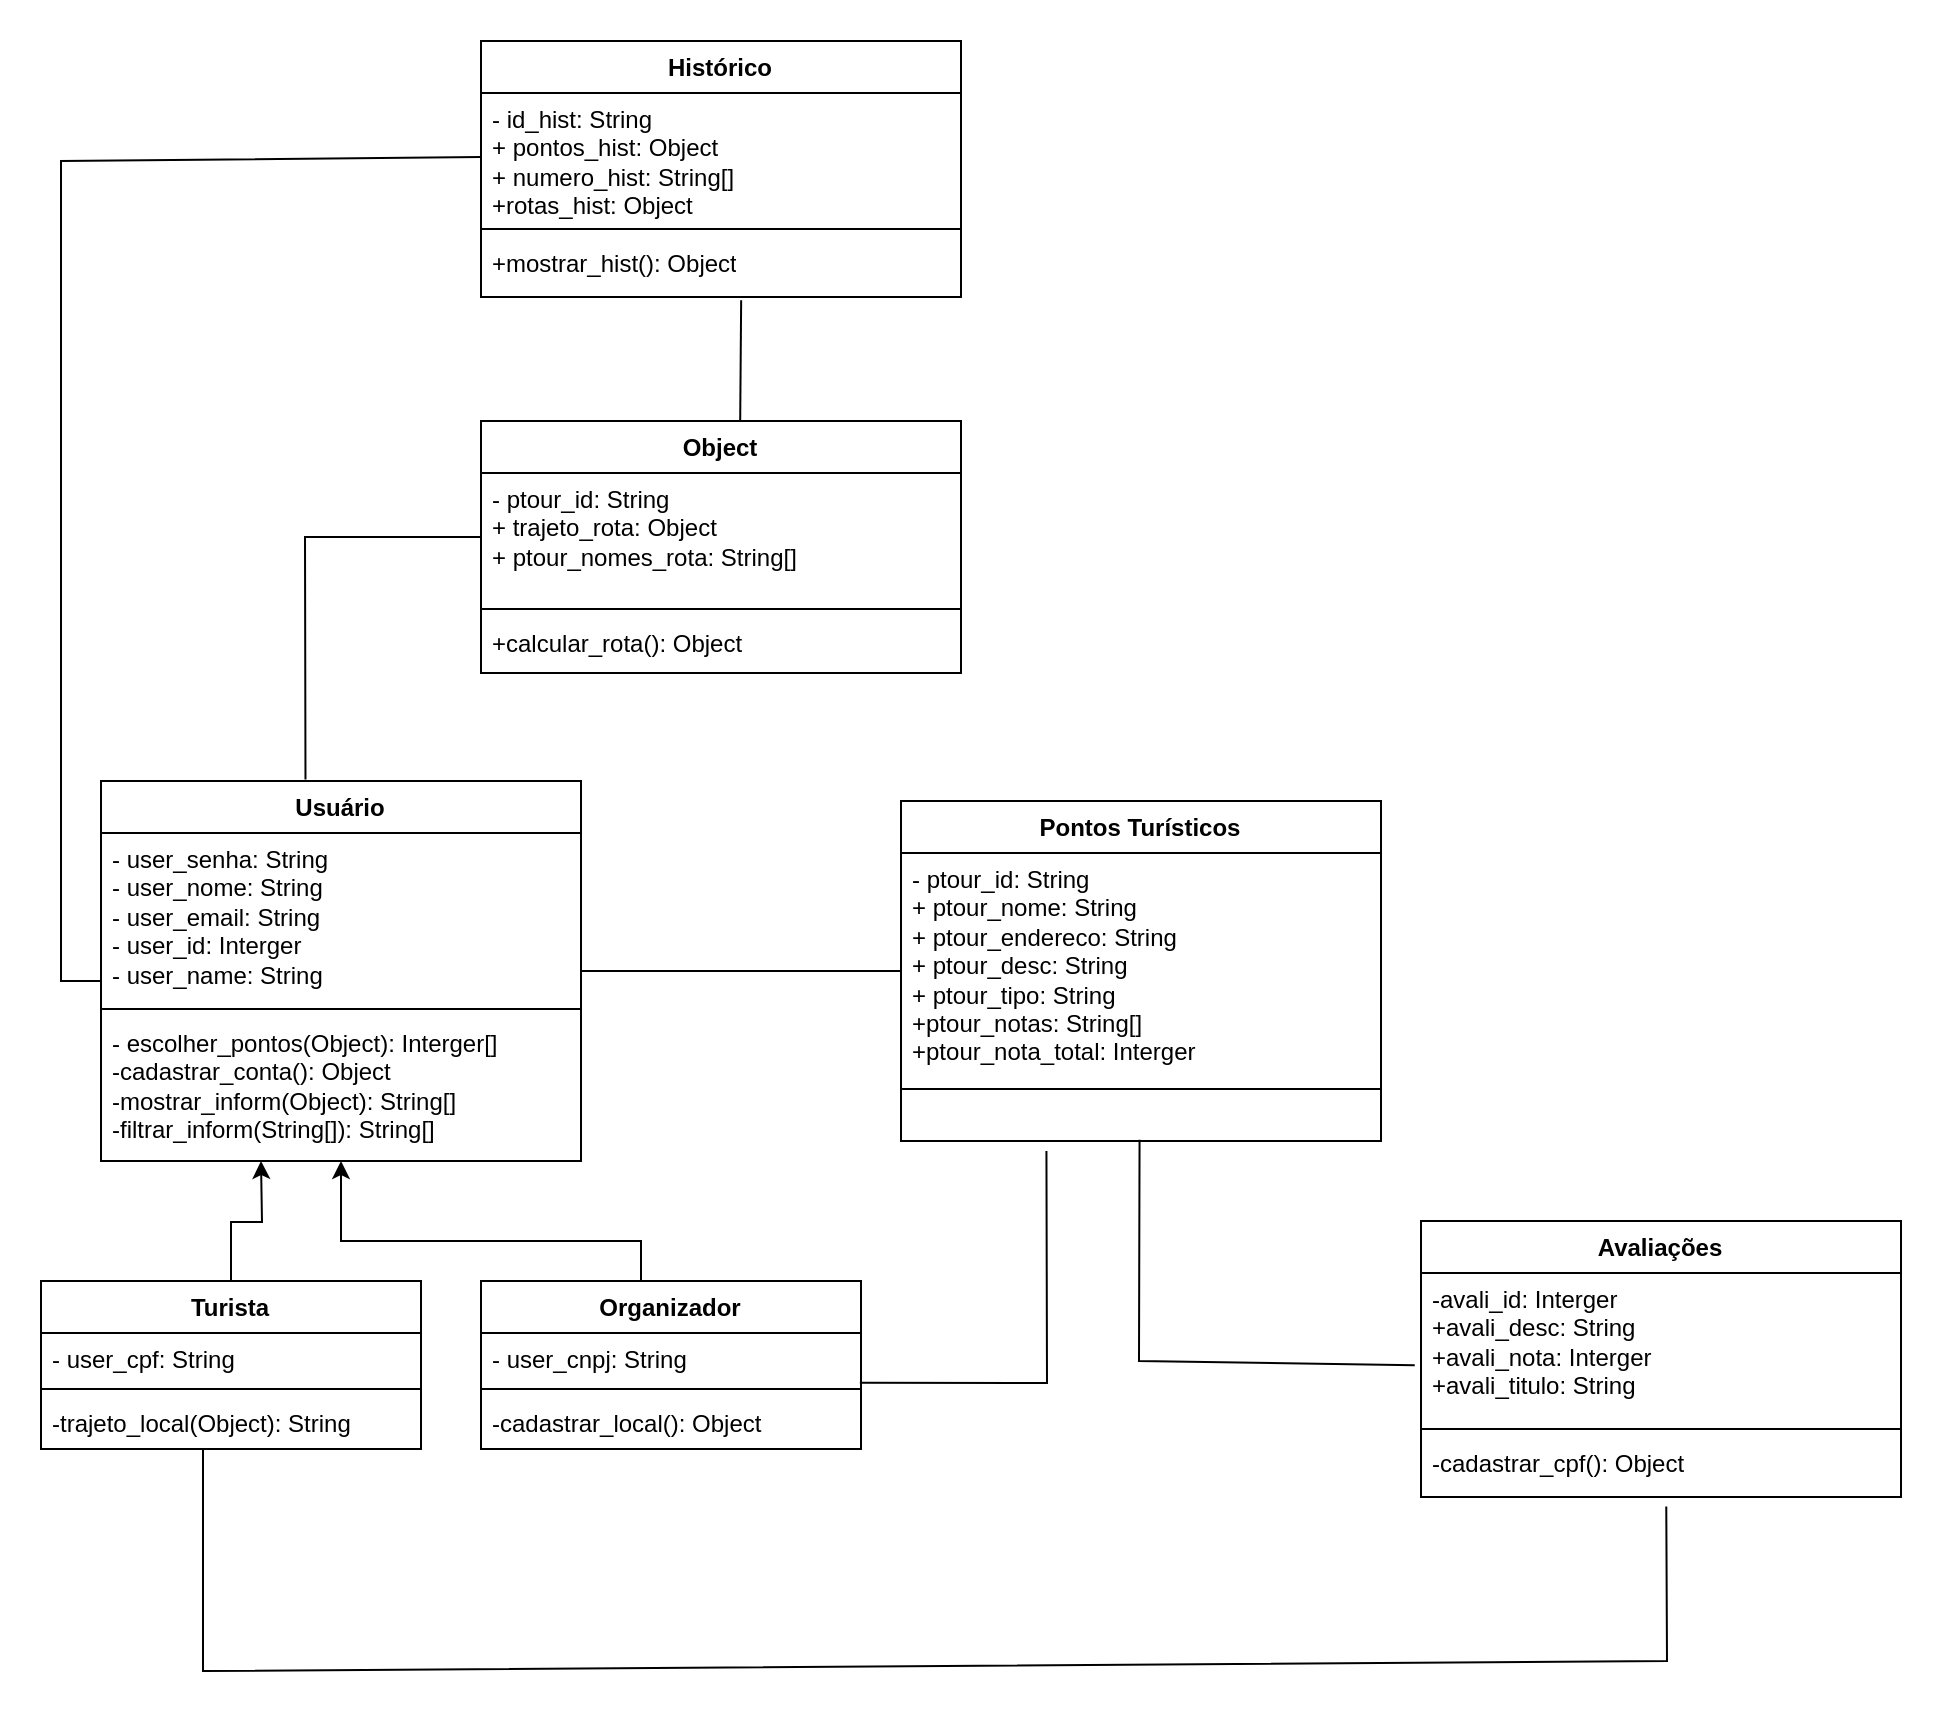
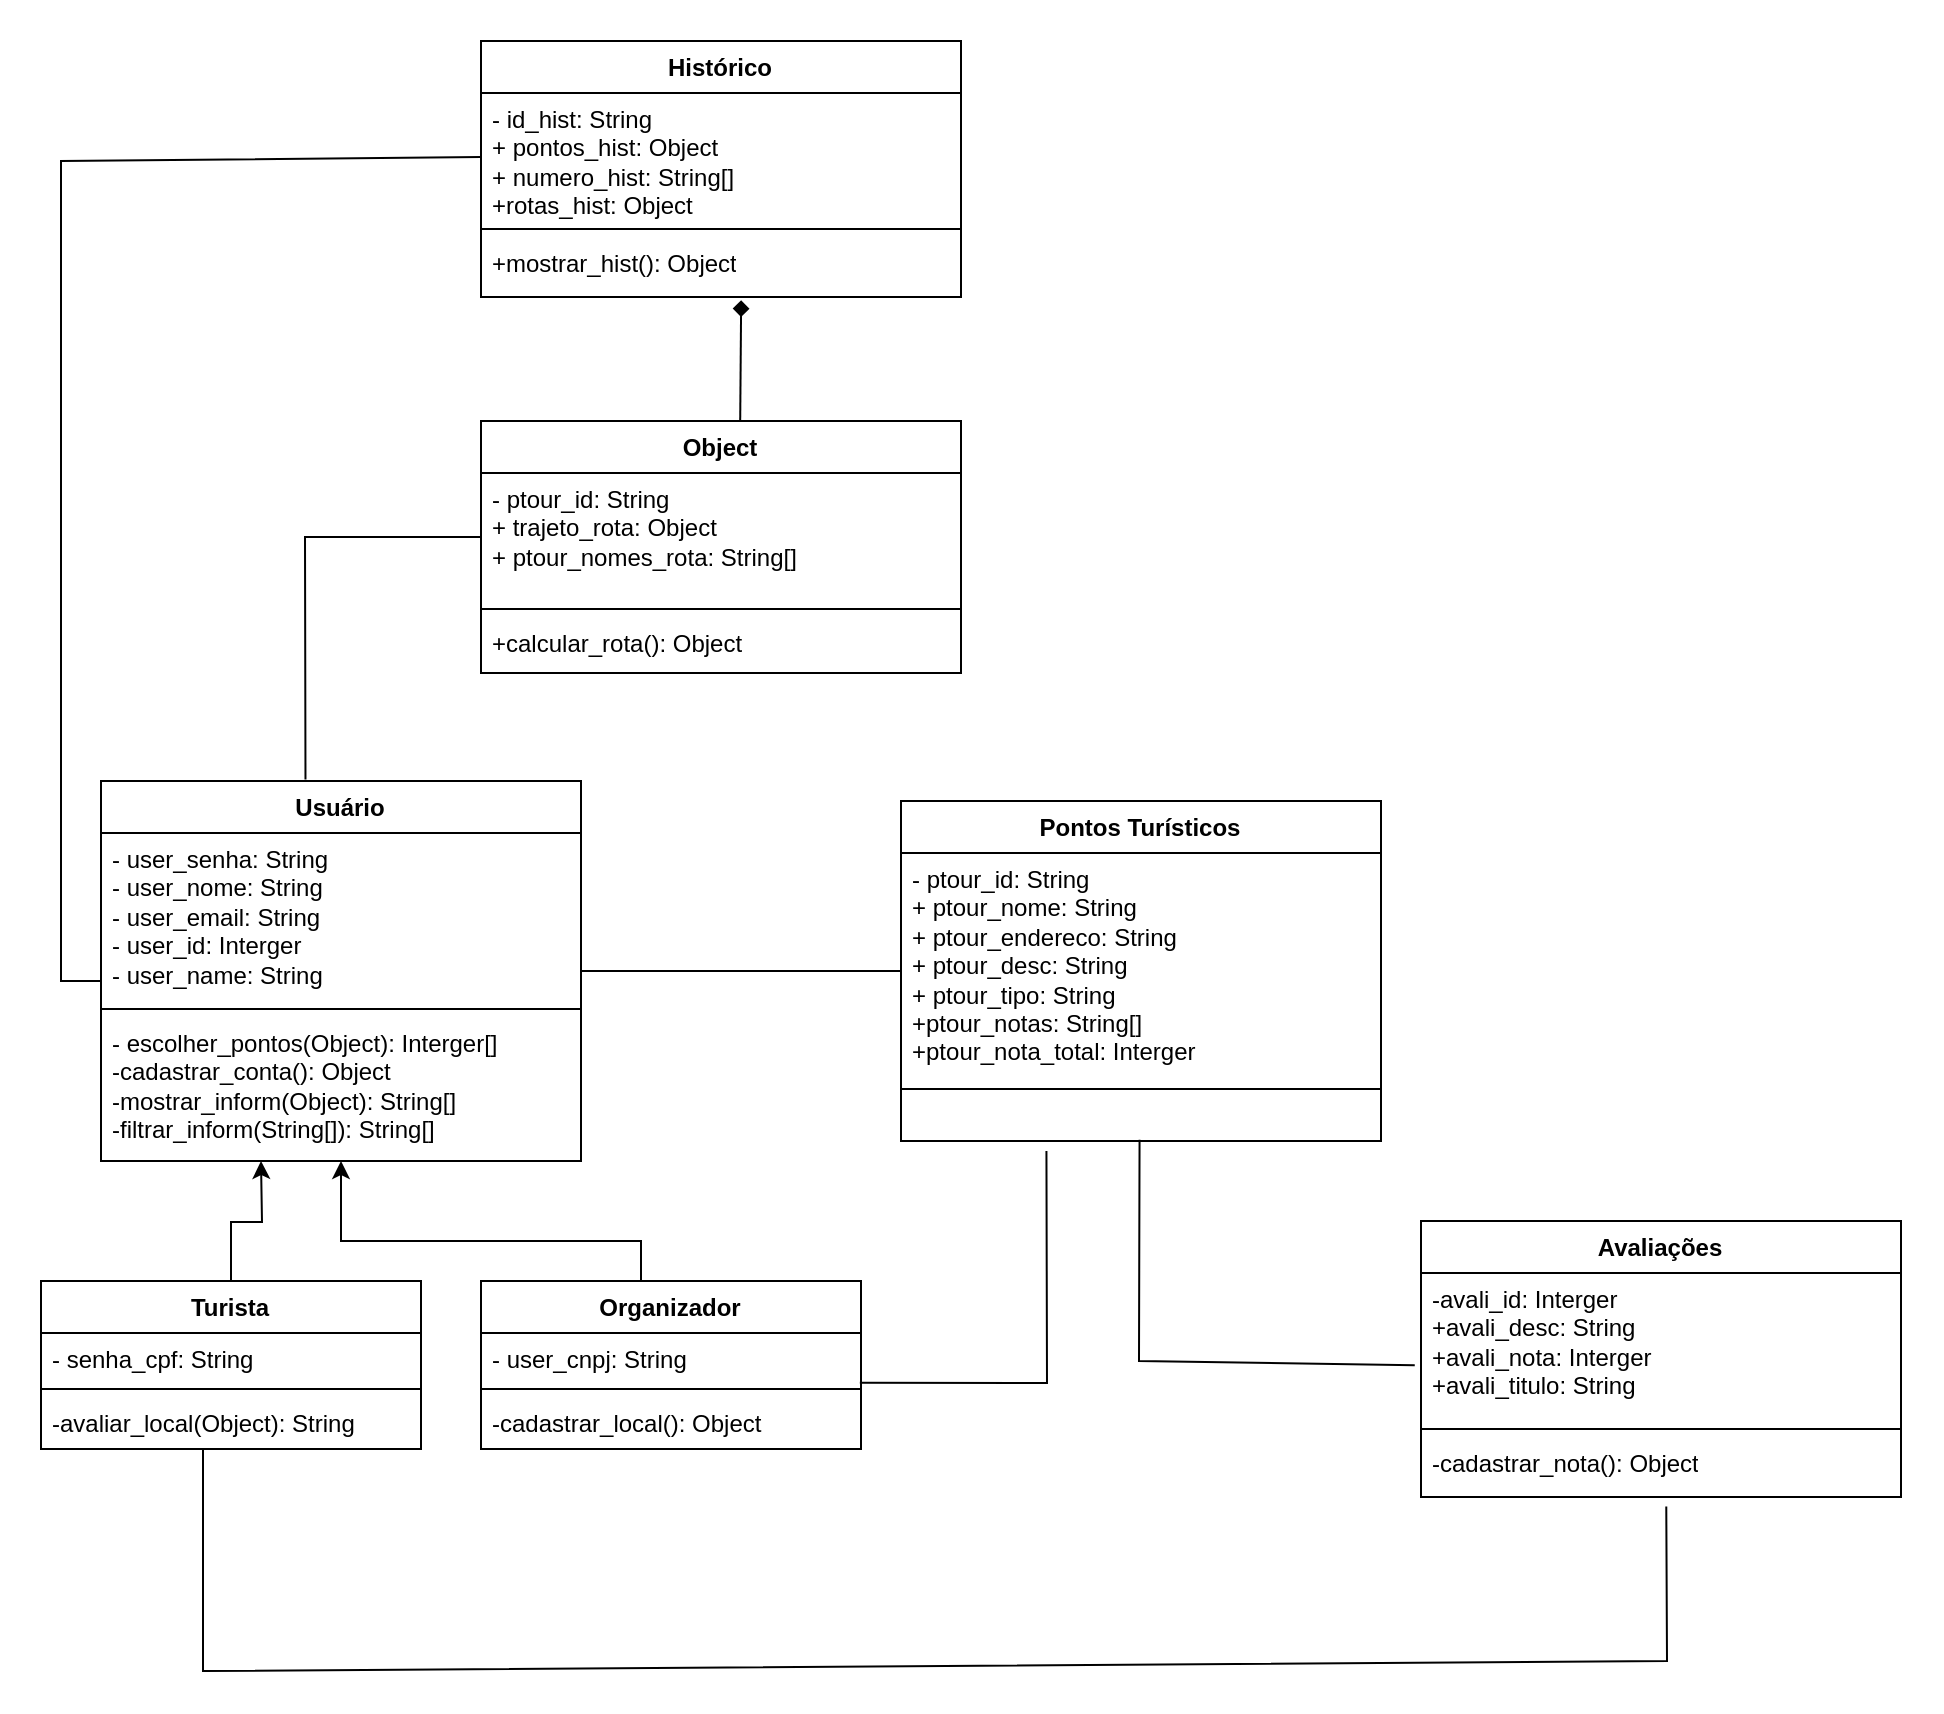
(741, 309) -> (741, 317)
(161, 1361) -> (168, 1361)
(233, 1440) -> (233, 1425)
(1588, 1465) -> (1595, 1465)
